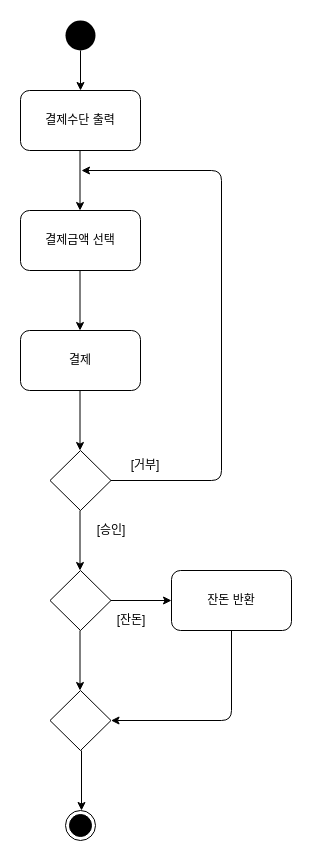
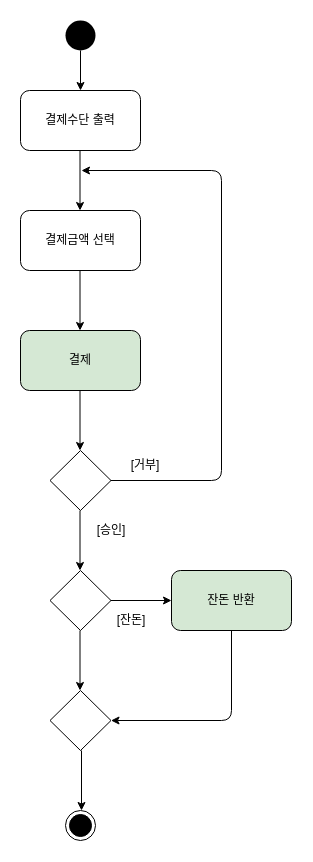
(81, 361) -> (81, 361)
(232, 601) -> (232, 601)
